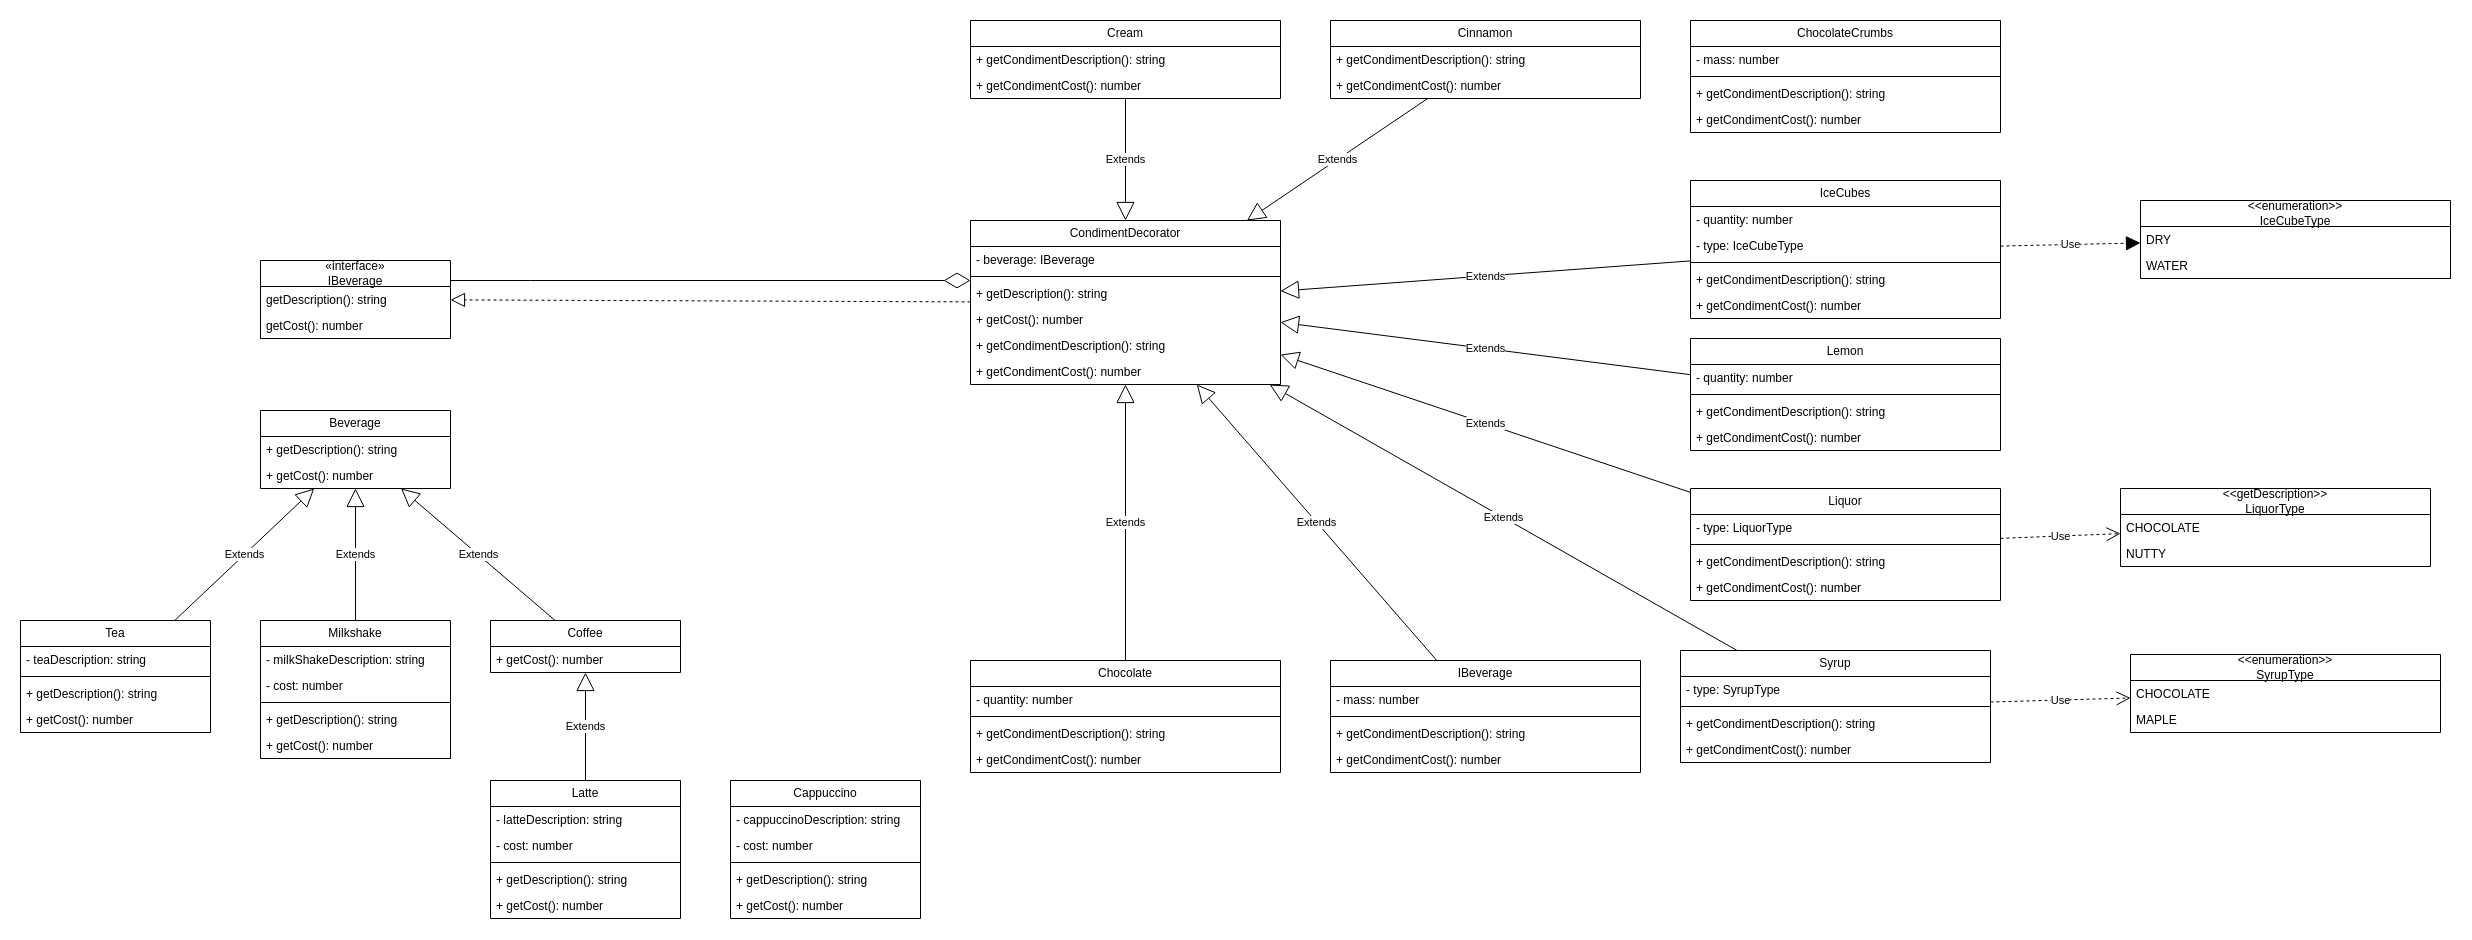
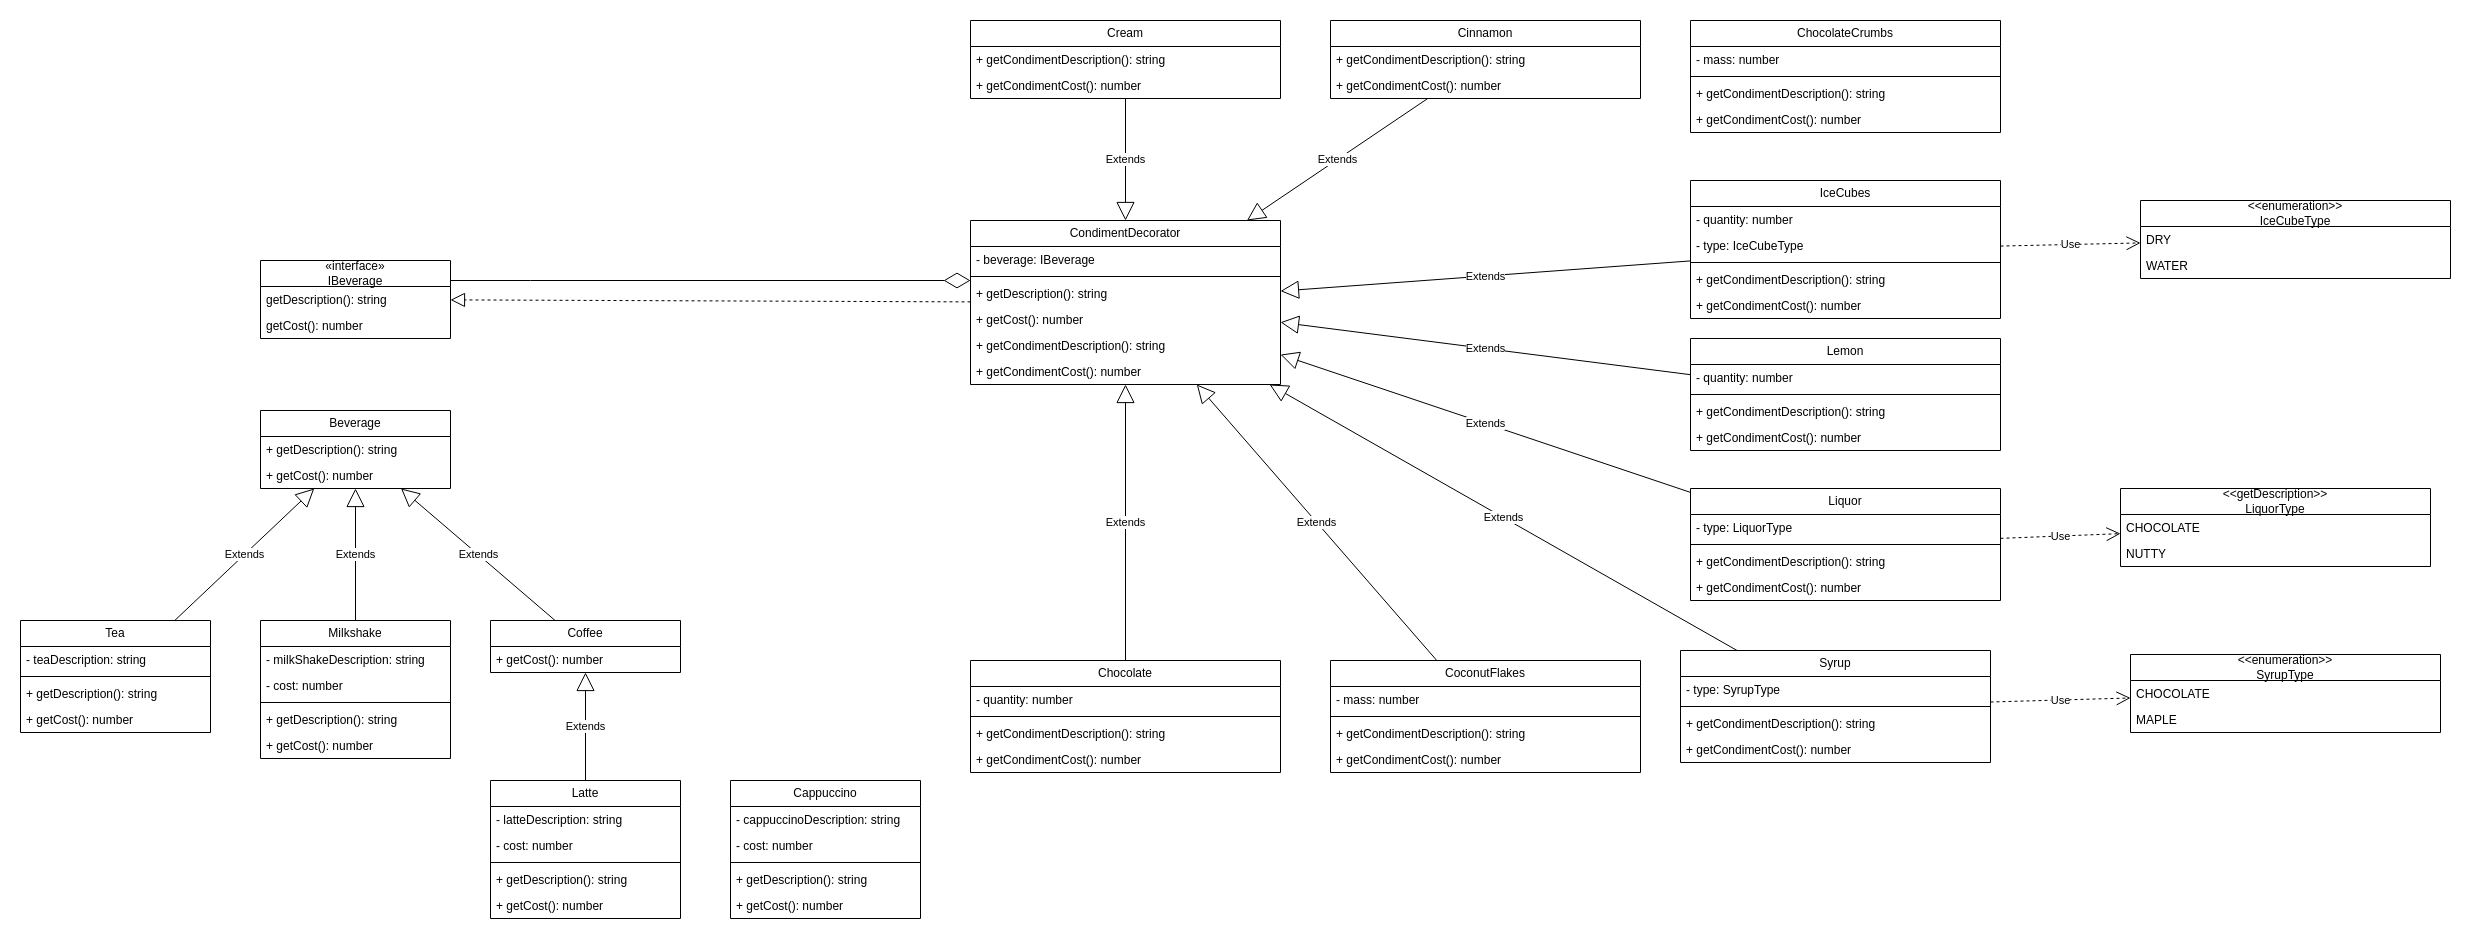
(2125, 243) -> (2131, 243)
(1486, 674) -> (1486, 674)
